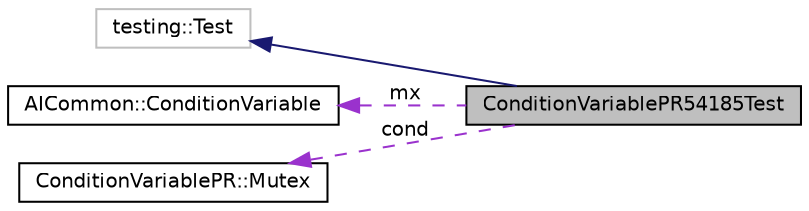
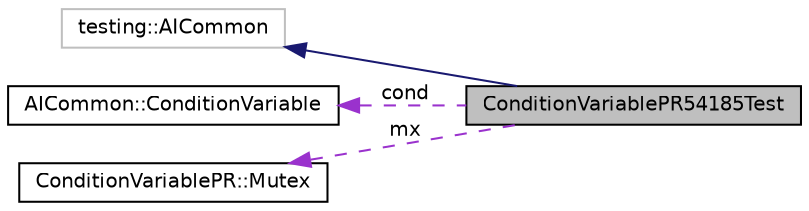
(173, 28) -> (173, 28)
(403, 94) -> (403, 94)
(403, 131) -> (403, 131)
